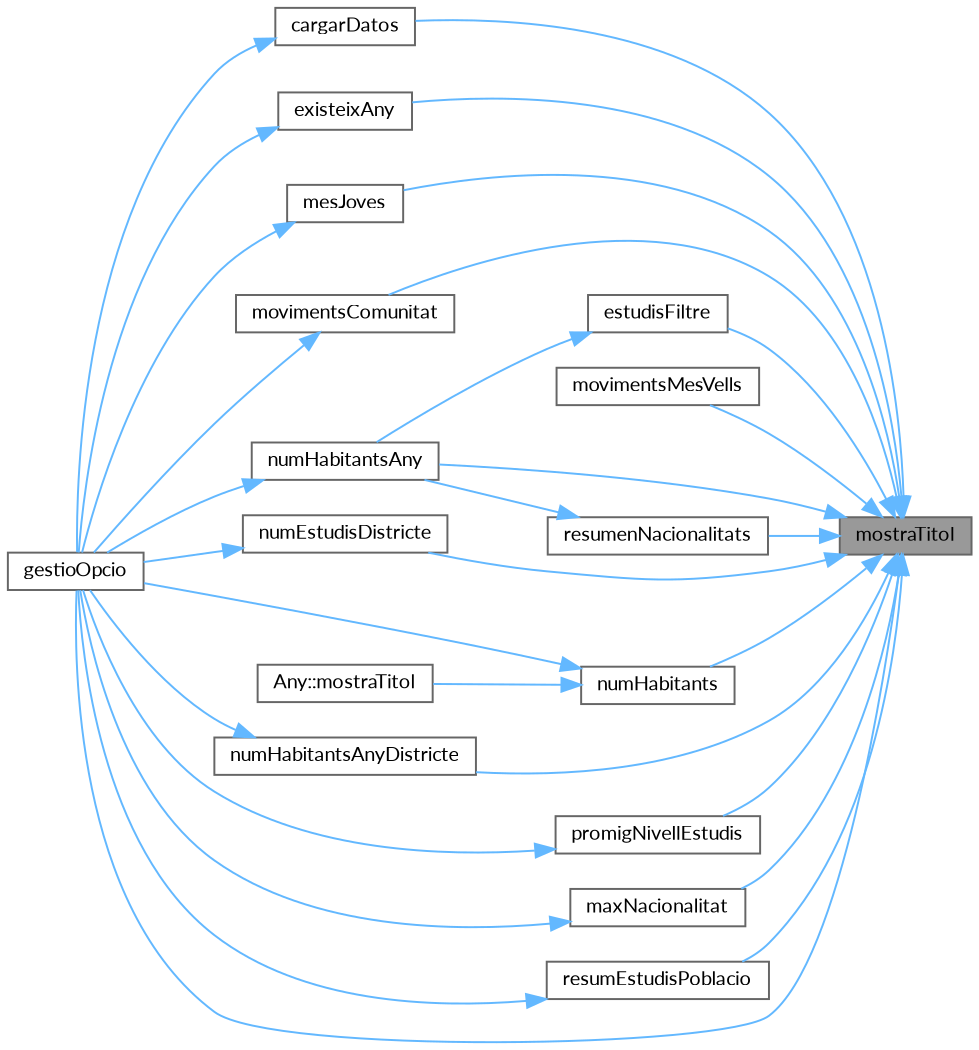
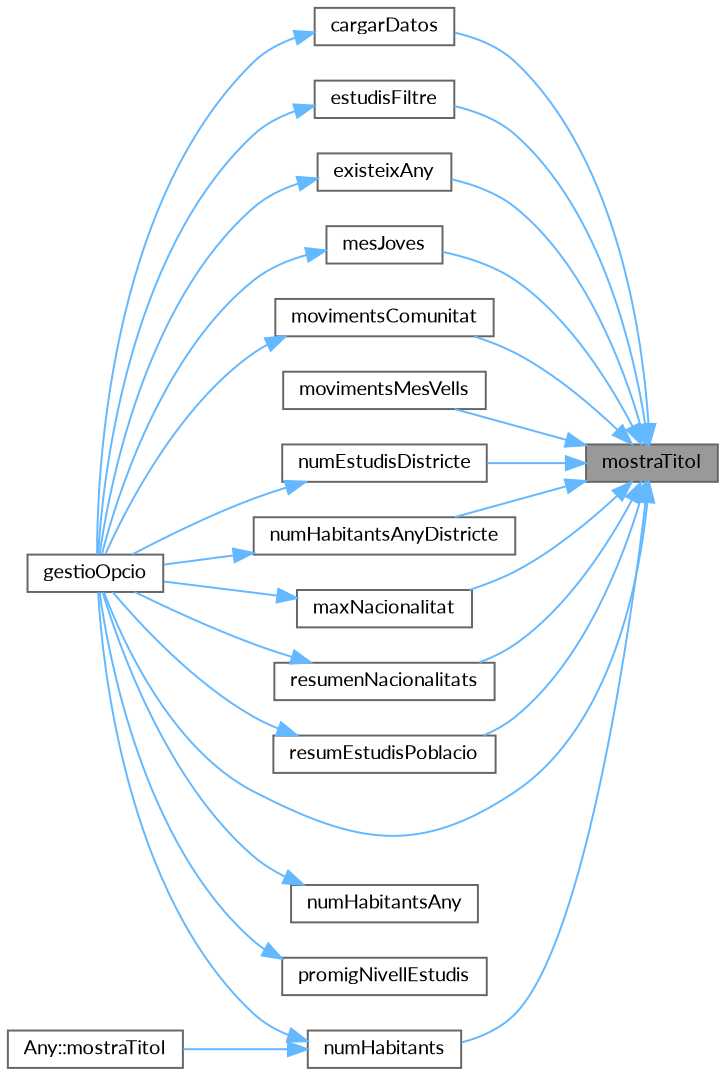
(472, 386) -> (147, 307)
(634, 479) -> none
(492, 496) -> (212, 627)
(829, 712) -> none
